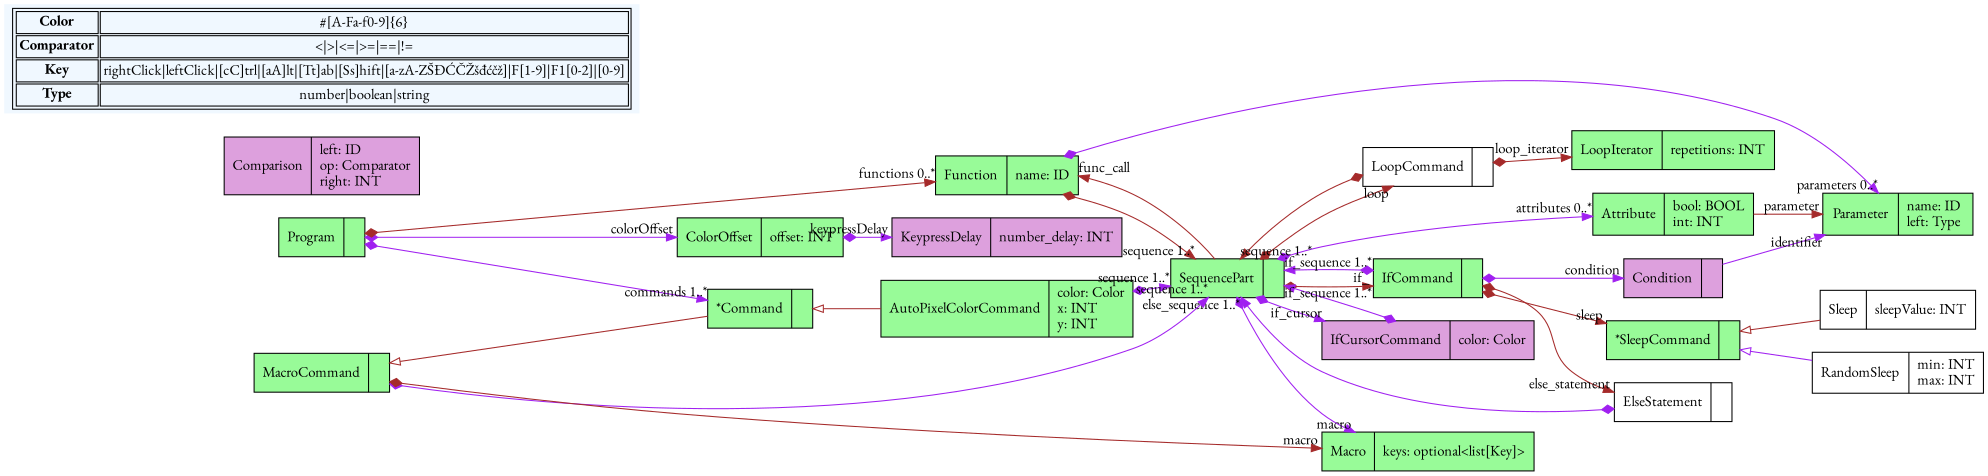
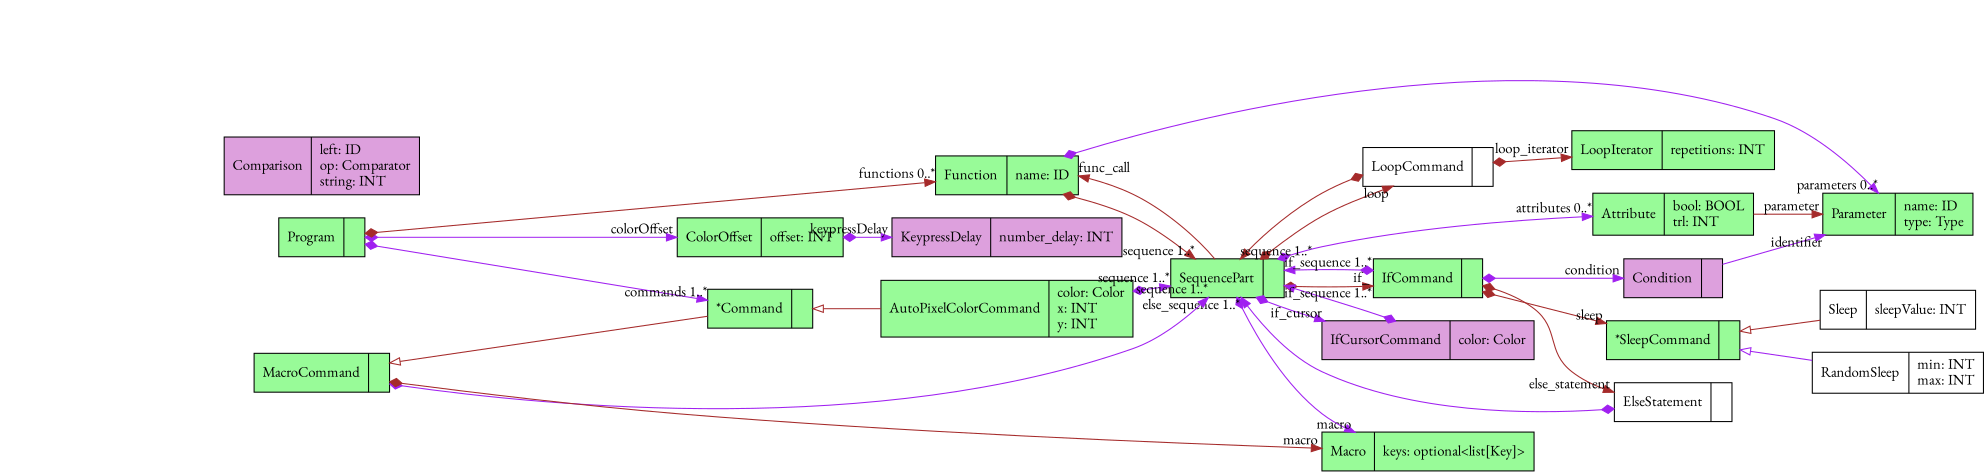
(322, 59) -> none
(351, 181) -> (353, 181)
(1698, 222) -> (1696, 222)
(1934, 222) -> (1934, 222)
